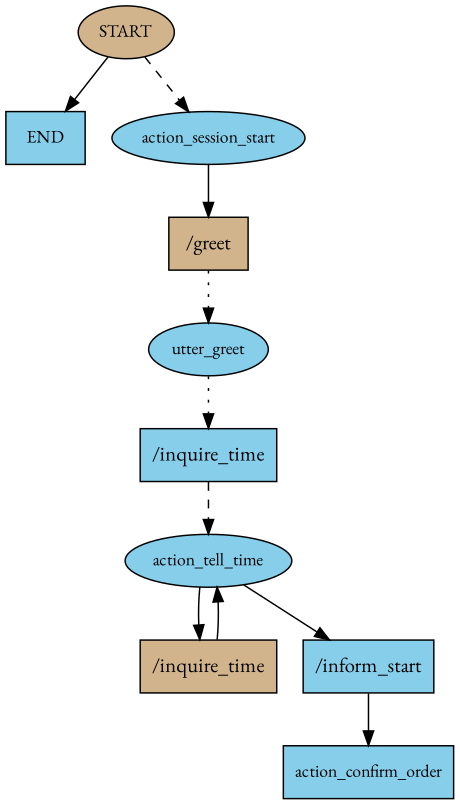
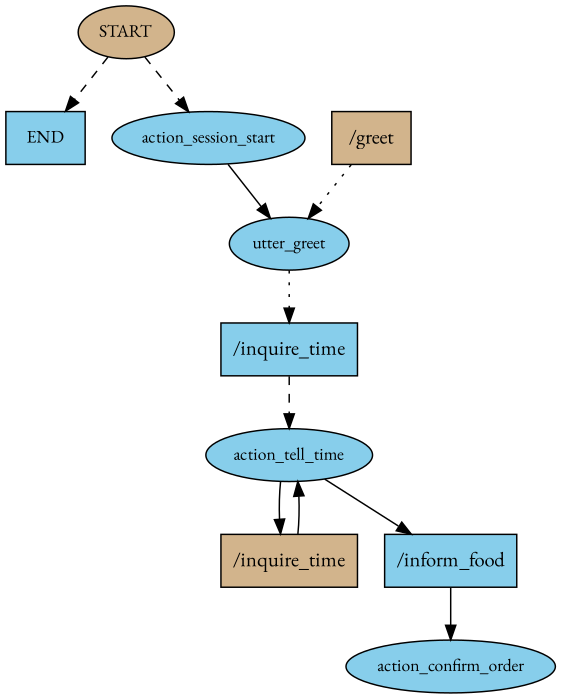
(91, 78) -> (91, 78)
(208, 184) -> (245, 185)
(368, 666) -> (451, 561)
(368, 772) -> (451, 666)
